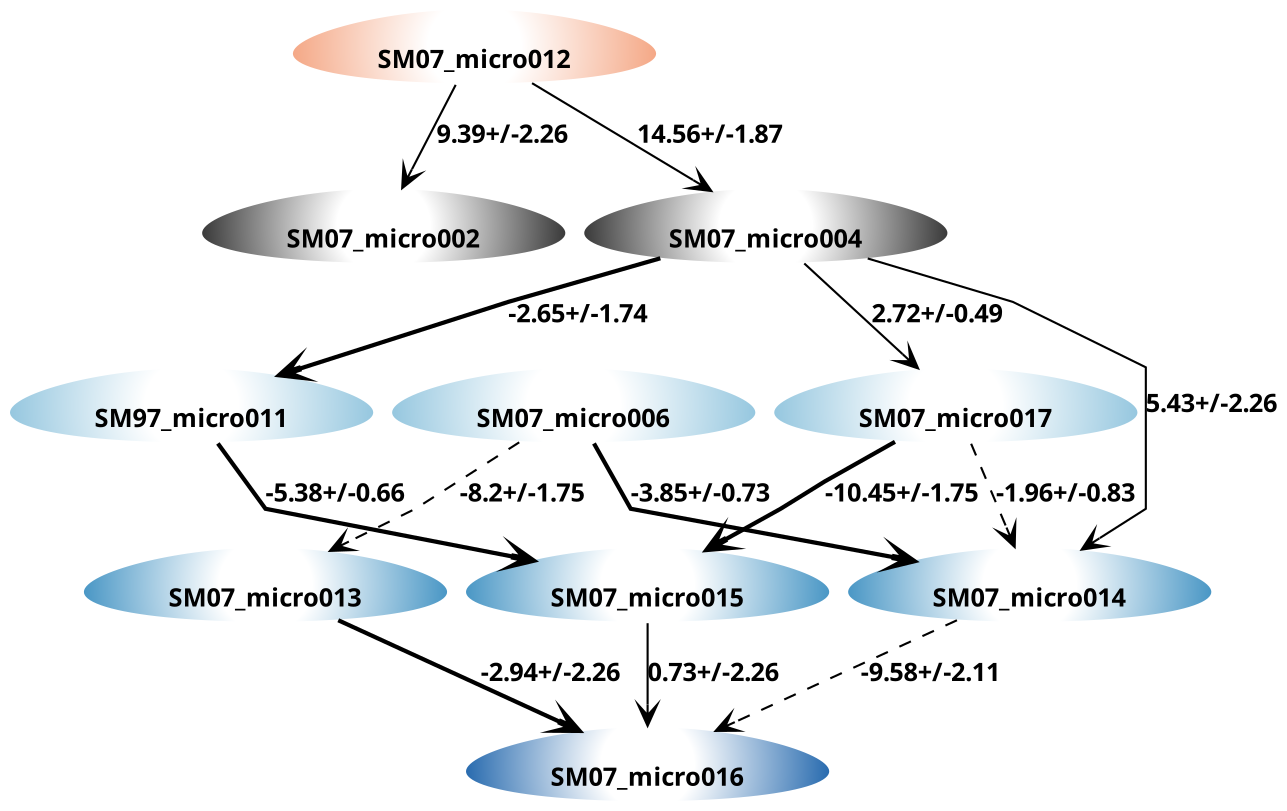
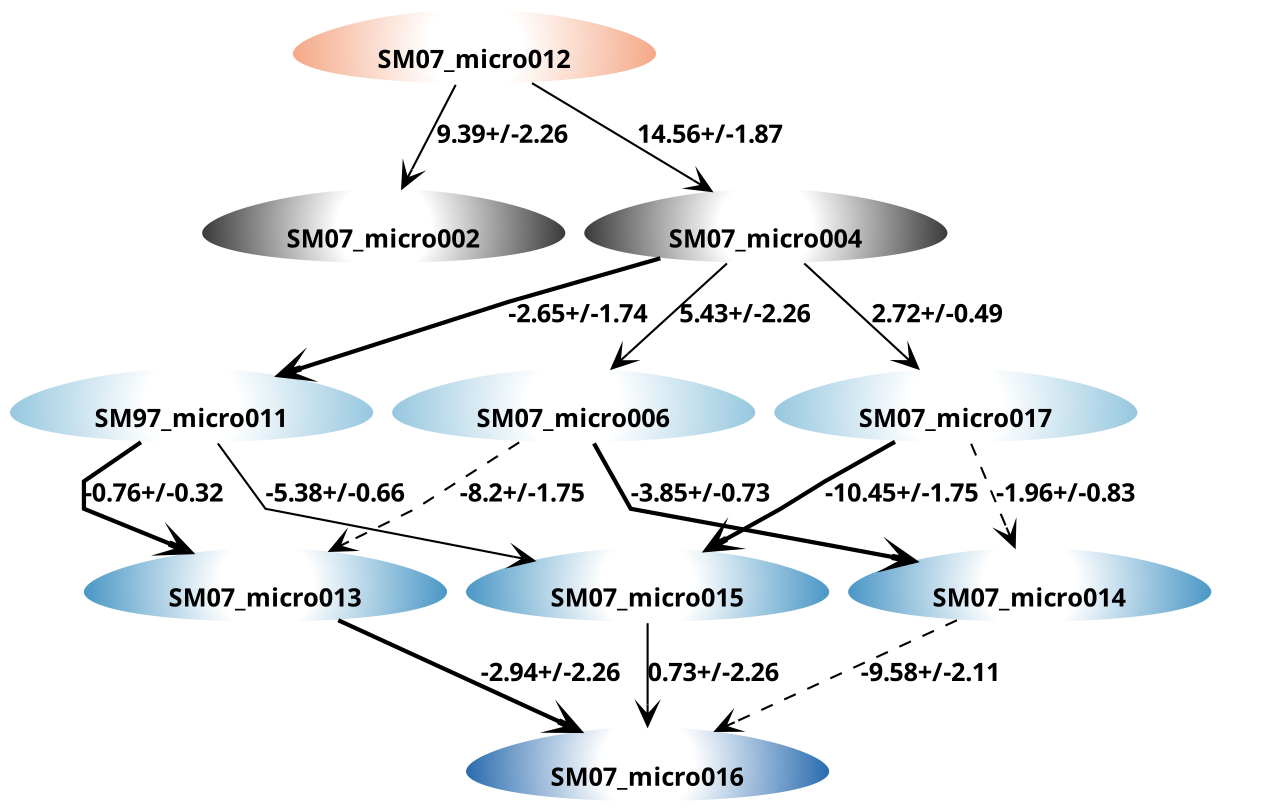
(1099, 344) -> (677, 309)
none -> (84, 507)
(350, 525) -> (350, 525)
